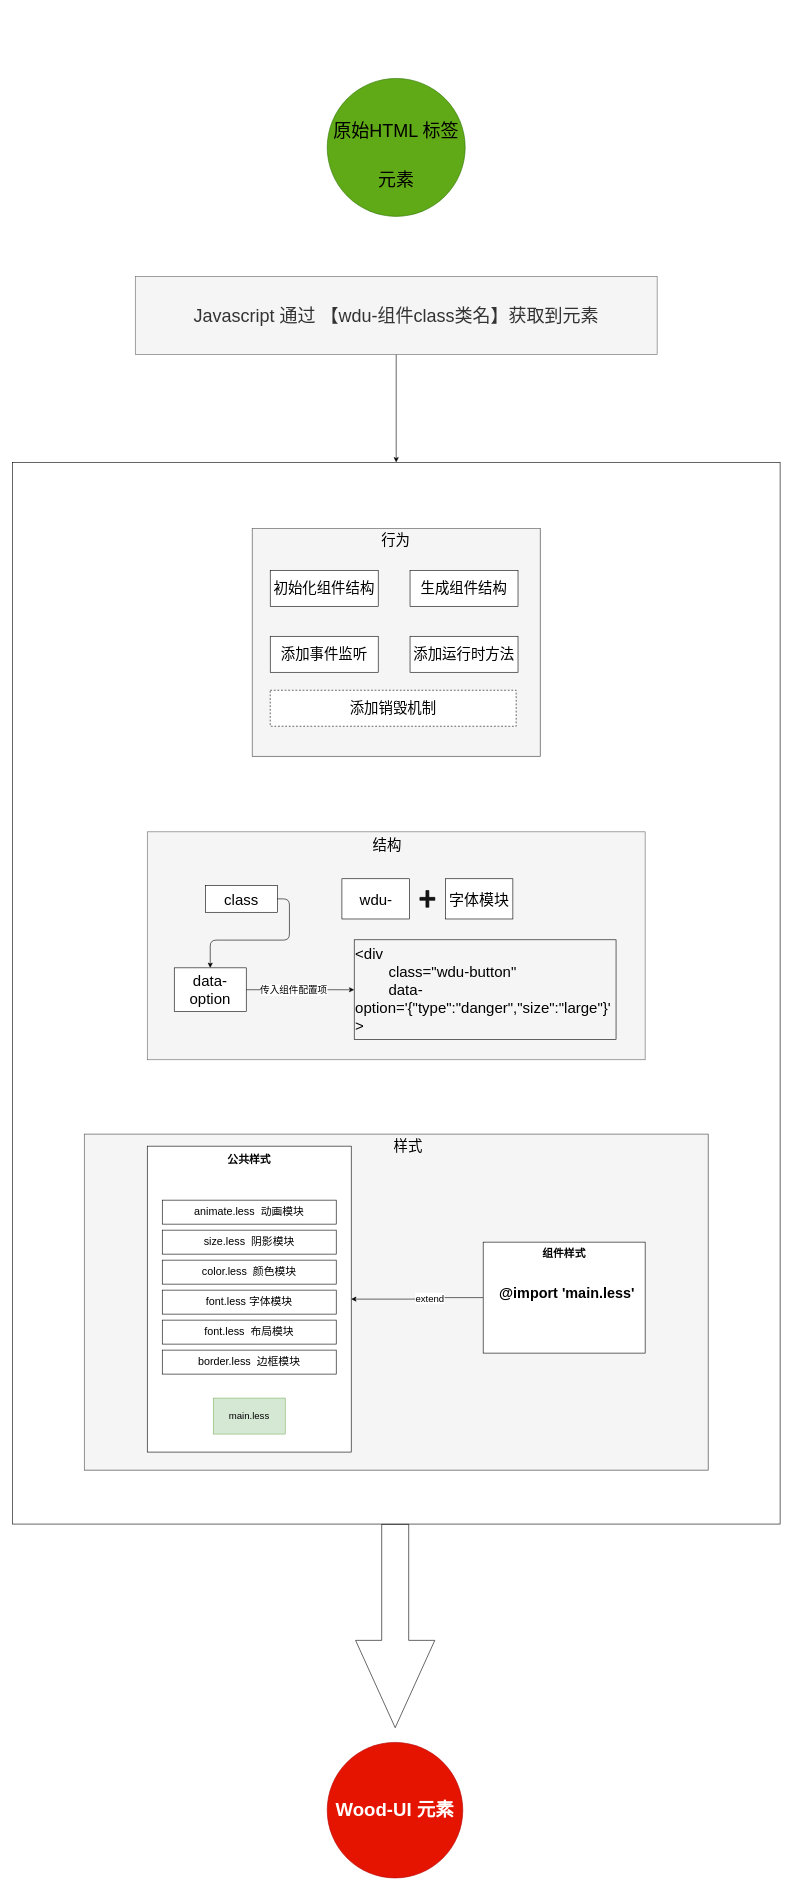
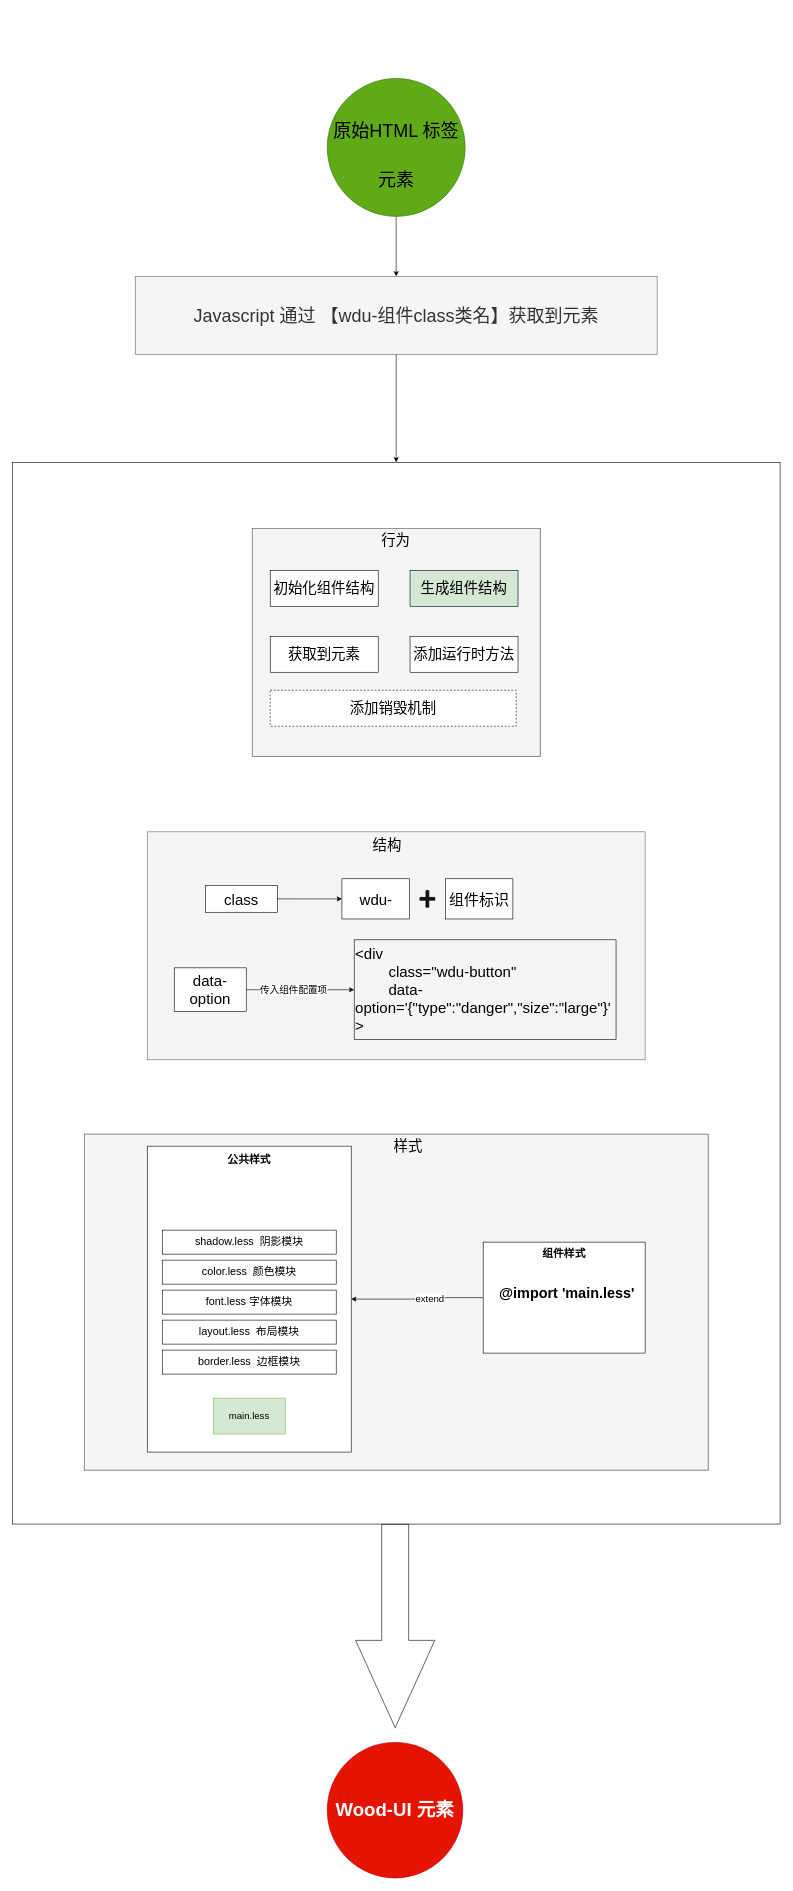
none -> (396, 270)
(464, 588) -> (464, 588)
(324, 654) -> (324, 654)
(479, 899) -> (479, 899)
(290, 920) -> (288, 899)
(249, 1212) -> none
(249, 1242) -> (249, 1242)
(249, 1332) -> (249, 1332)
